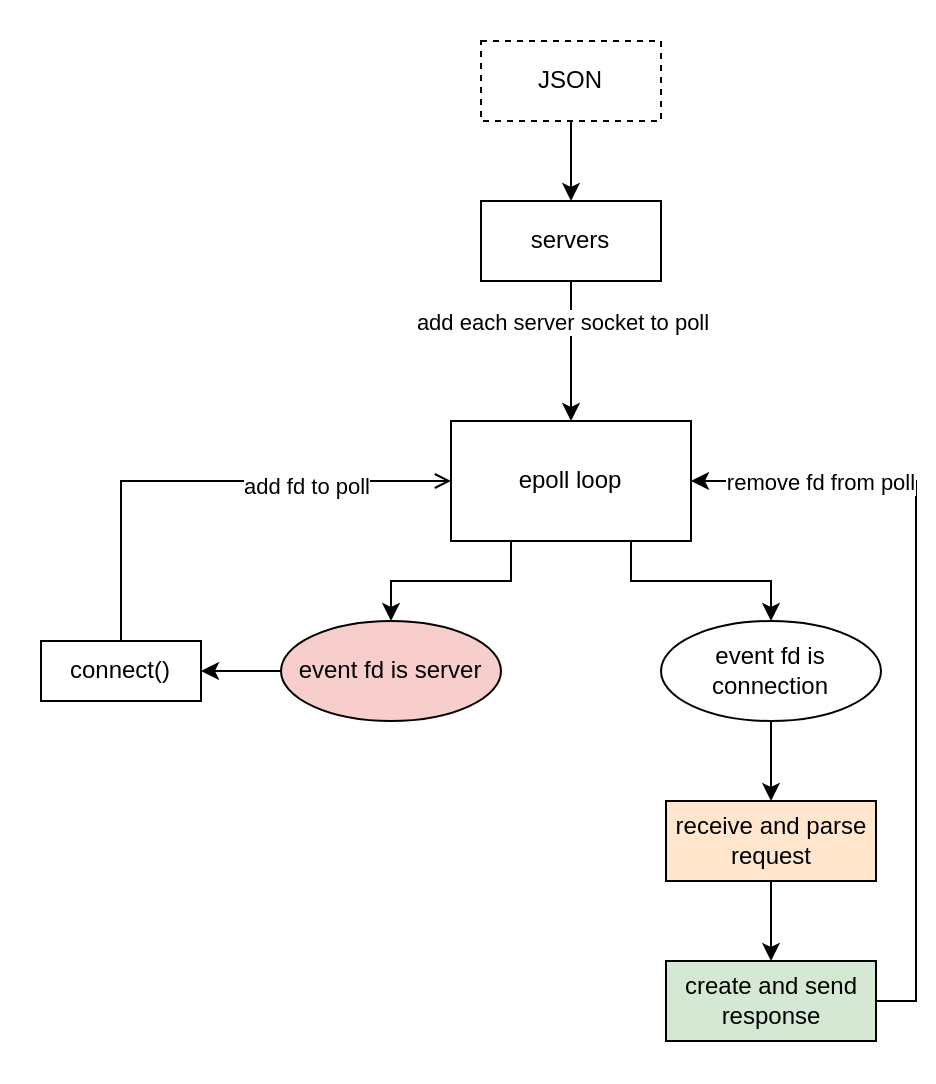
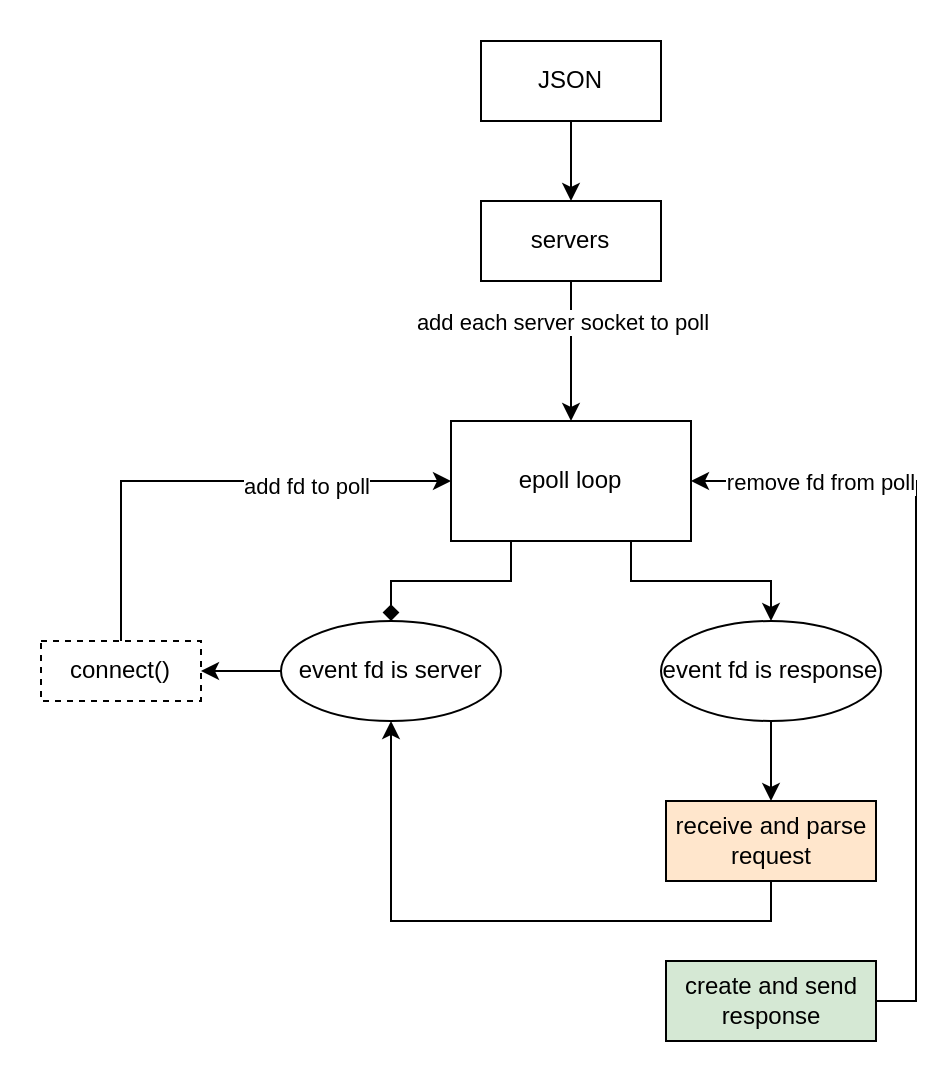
(571, 81) -> (571, 81)
(439, 481) -> (436, 481)
(391, 606) -> (391, 605)
(121, 671) -> (121, 671)
(391, 671) -> (391, 671)
(771, 671) -> (771, 671)
(771, 933) -> (489, 921)
